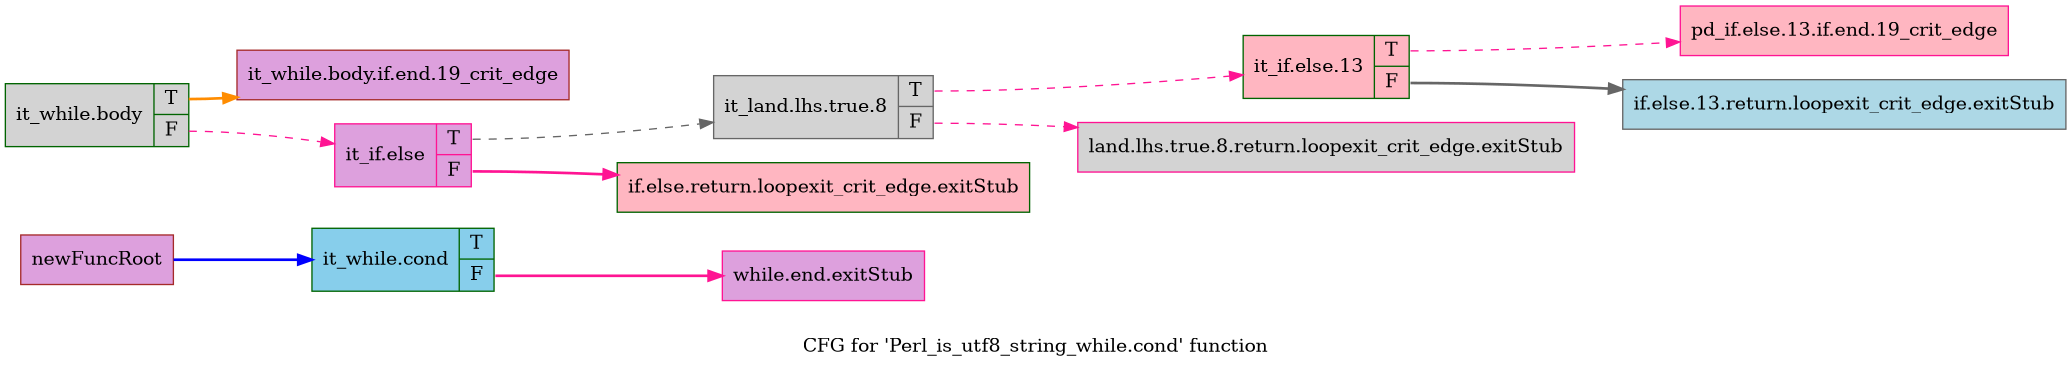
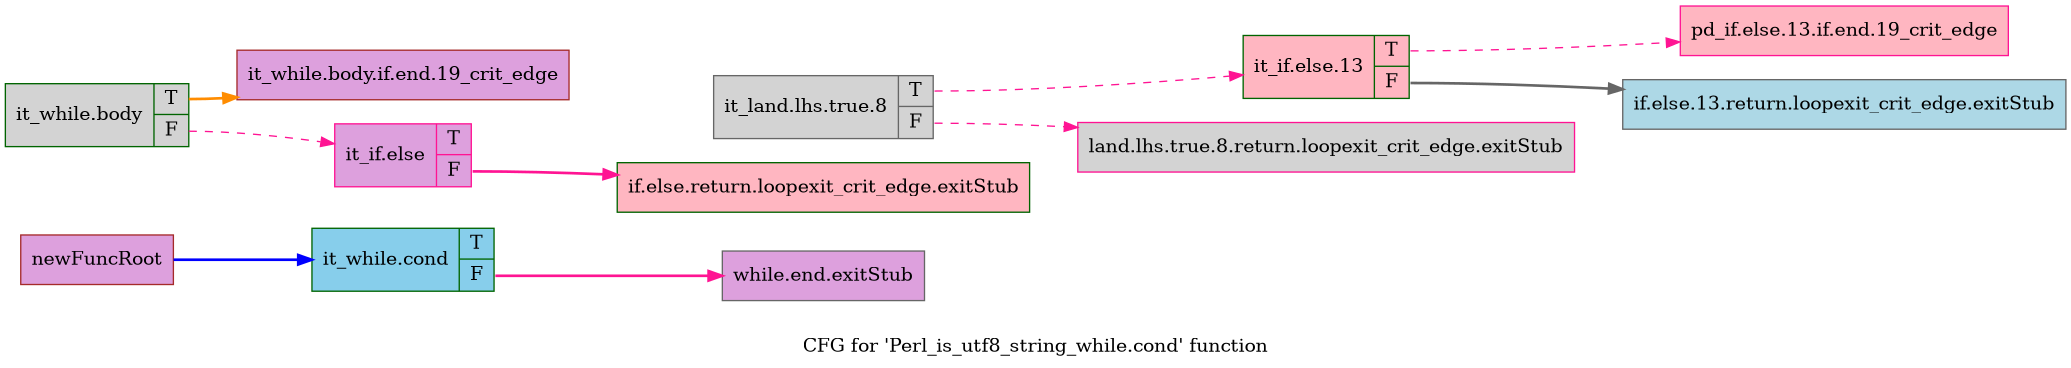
(586, 135) -> none
(823, 276) -> (823, 276)
